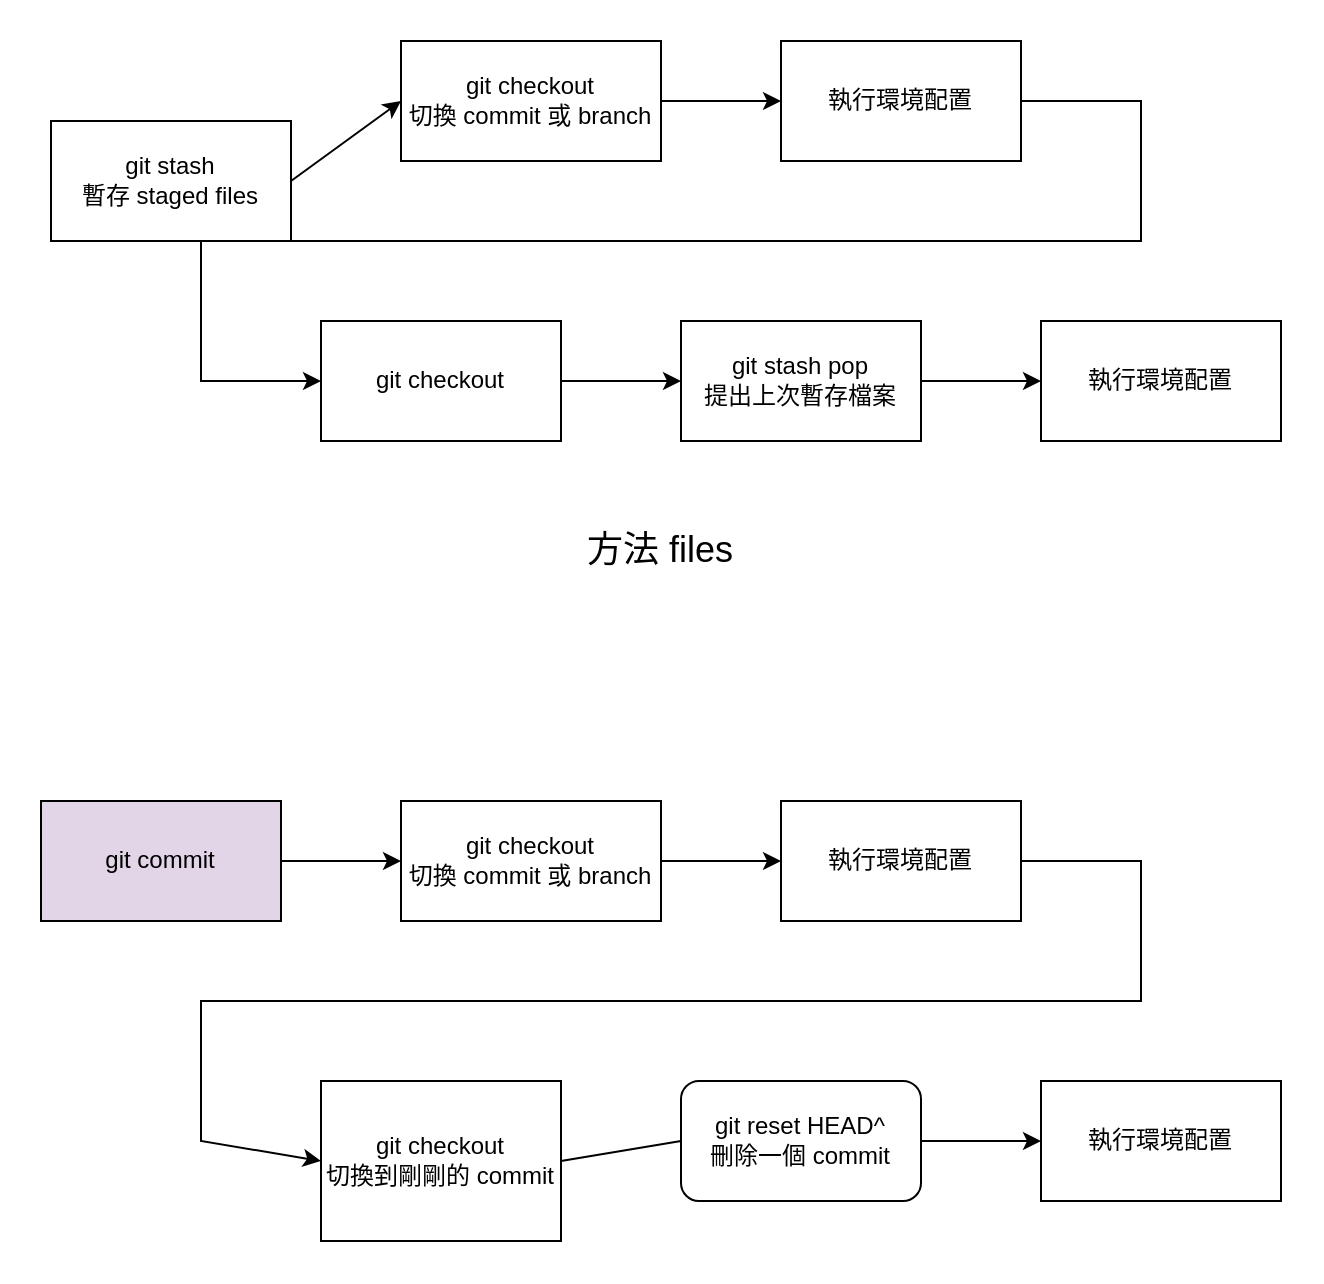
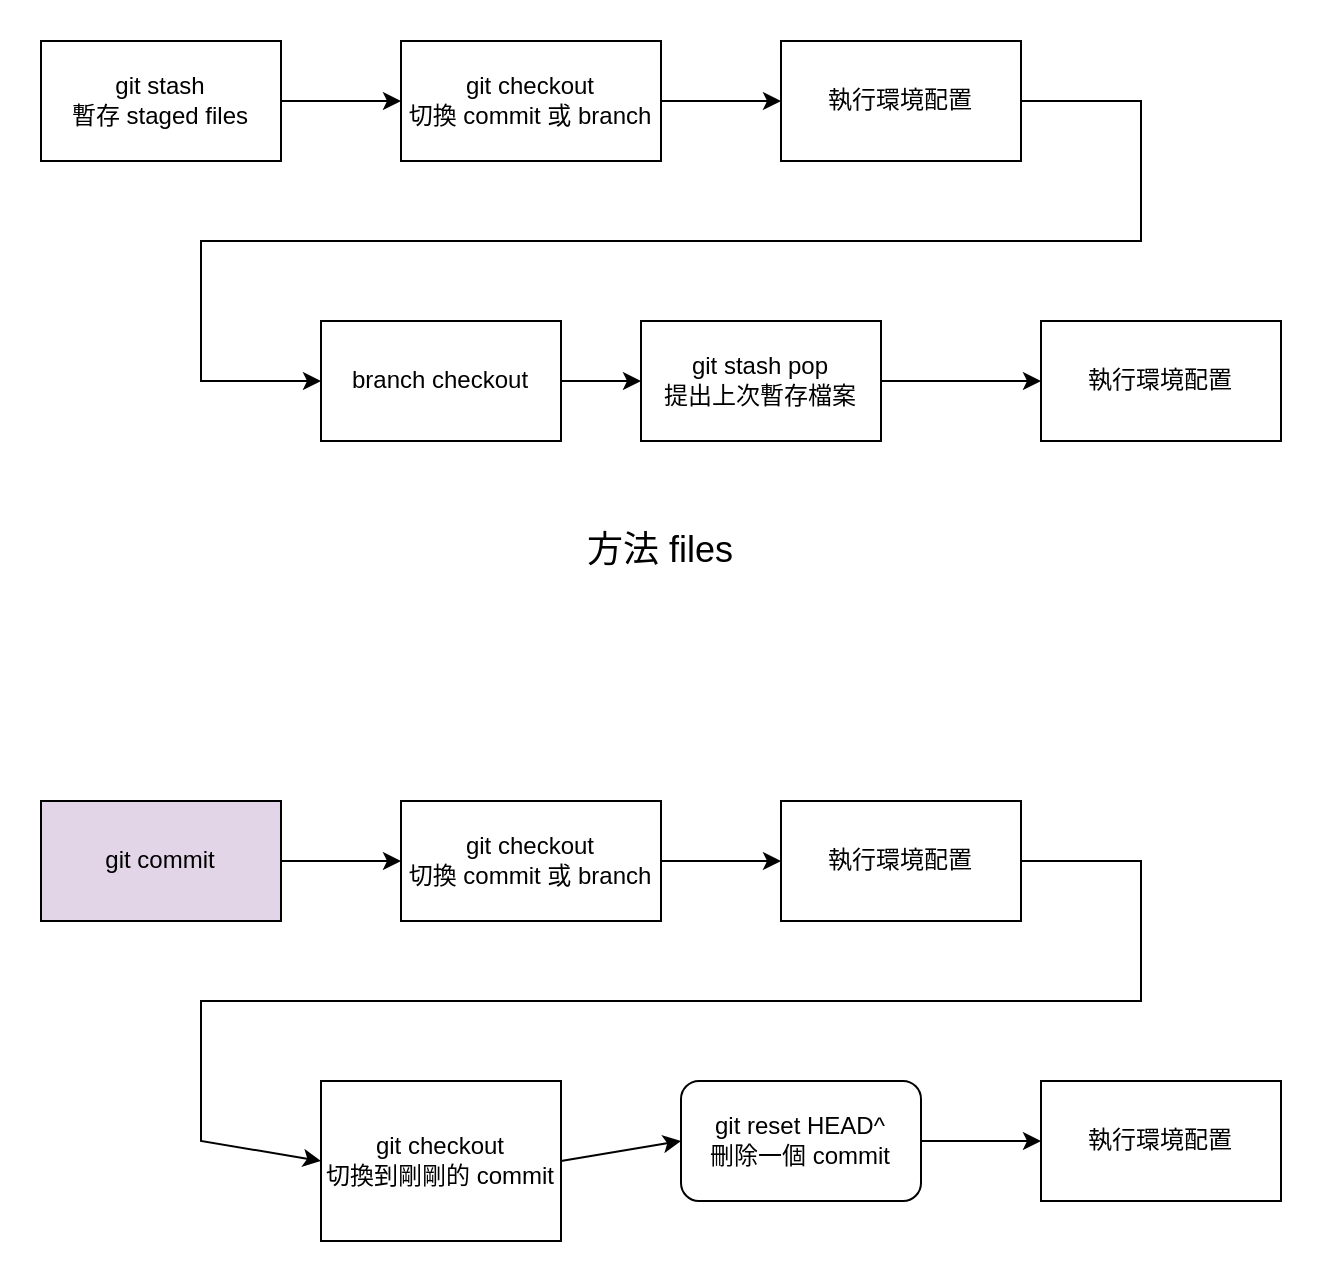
(171, 181) -> (161, 101)
(441, 381) -> (441, 381)
(801, 381) -> (761, 381)
(671, 1143) -> (666, 1143)
